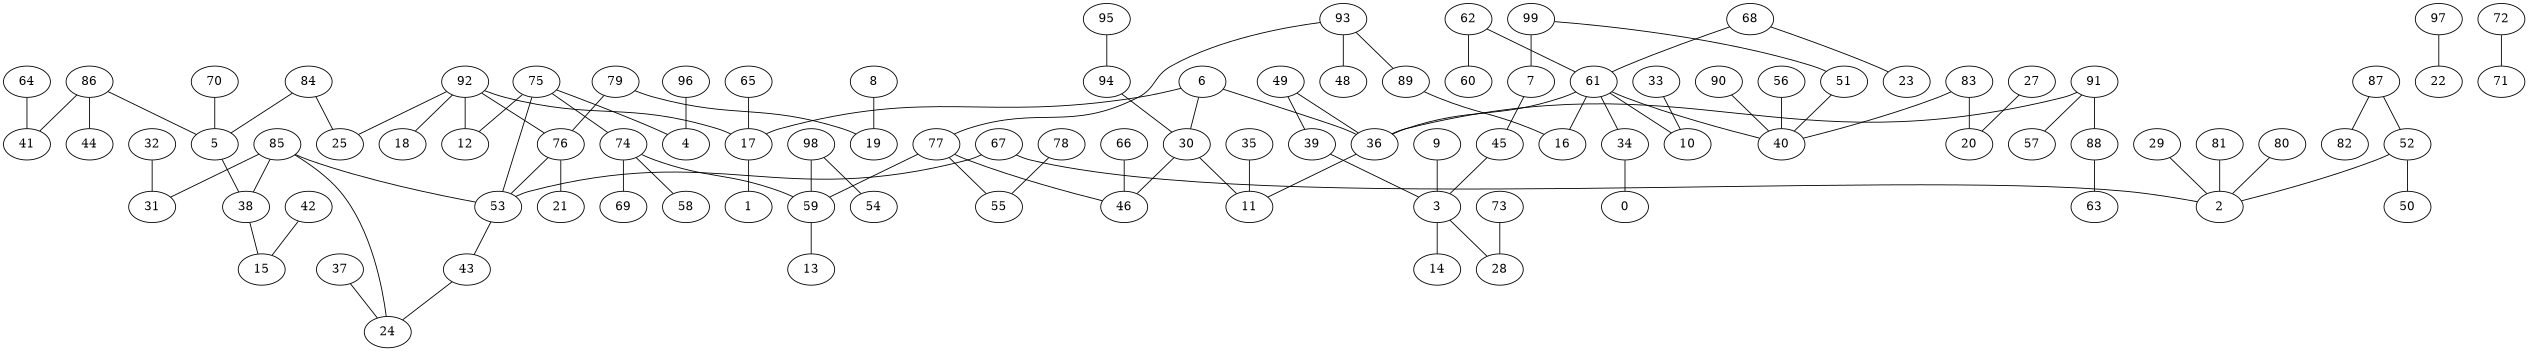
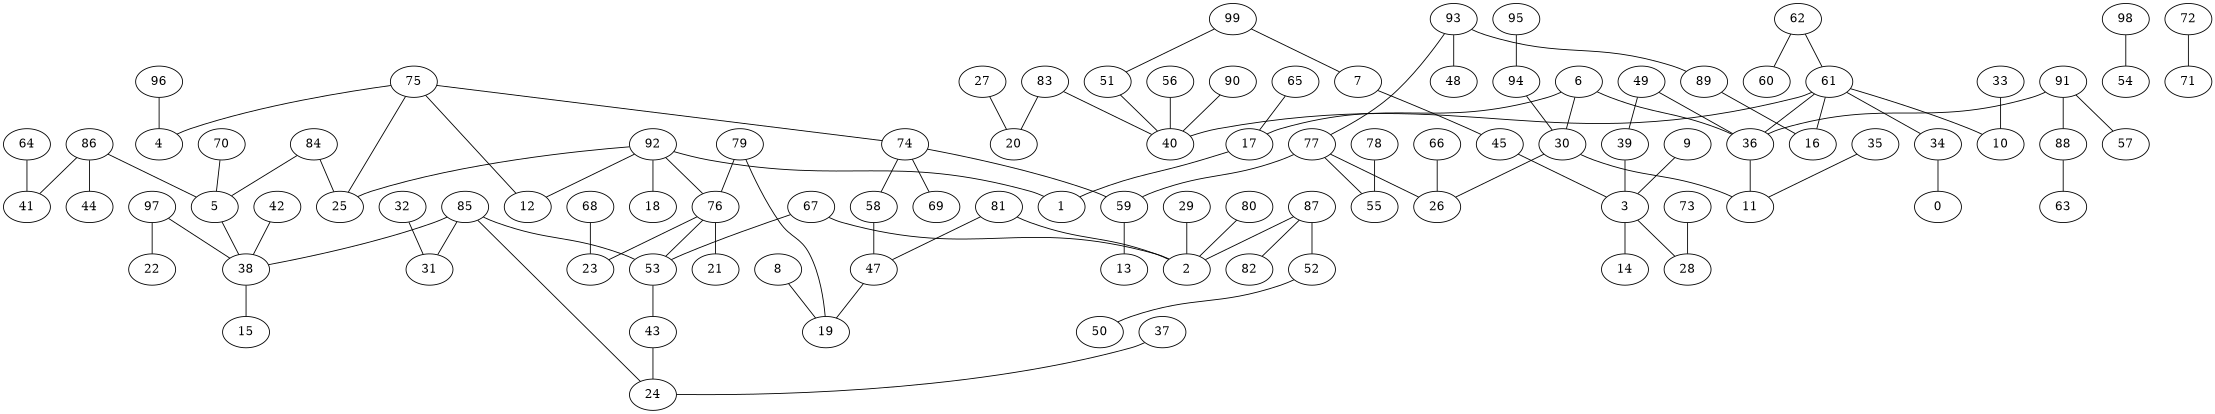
(1670, 48) -> none
(633, 113) -> (859, 171)
(517, 144) -> (377, 144)
(811, 173) -> none
(2316, 180) -> (1249, 238)
(1124, 207) -> (1437, 207)
none -> (199, 238)
(285, 238) -> (262, 238)
none -> (653, 238)
none -> (874, 270)
